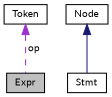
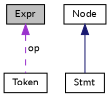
(26, 54) -> (26, 54)
